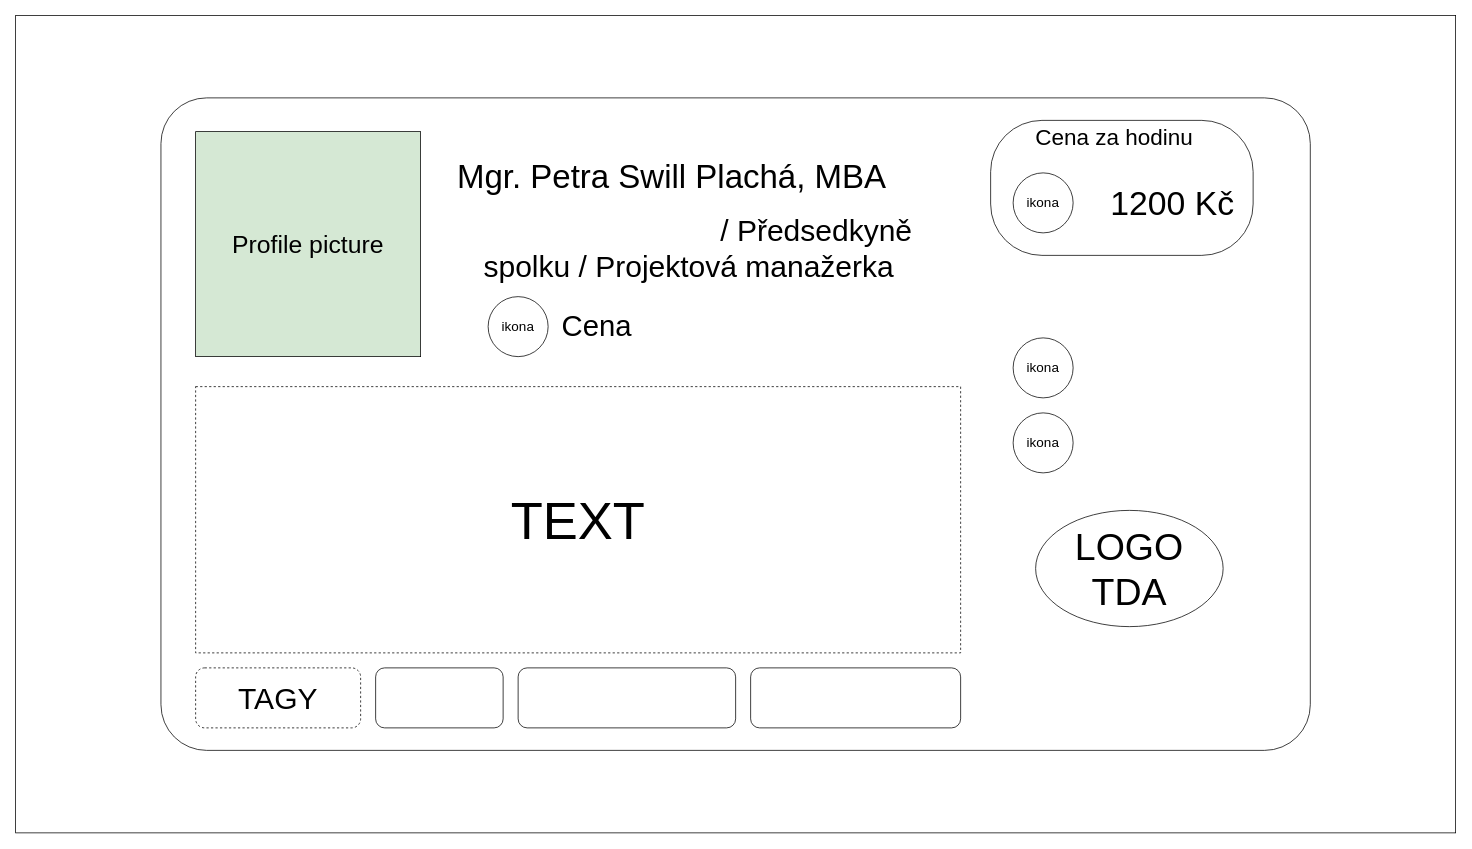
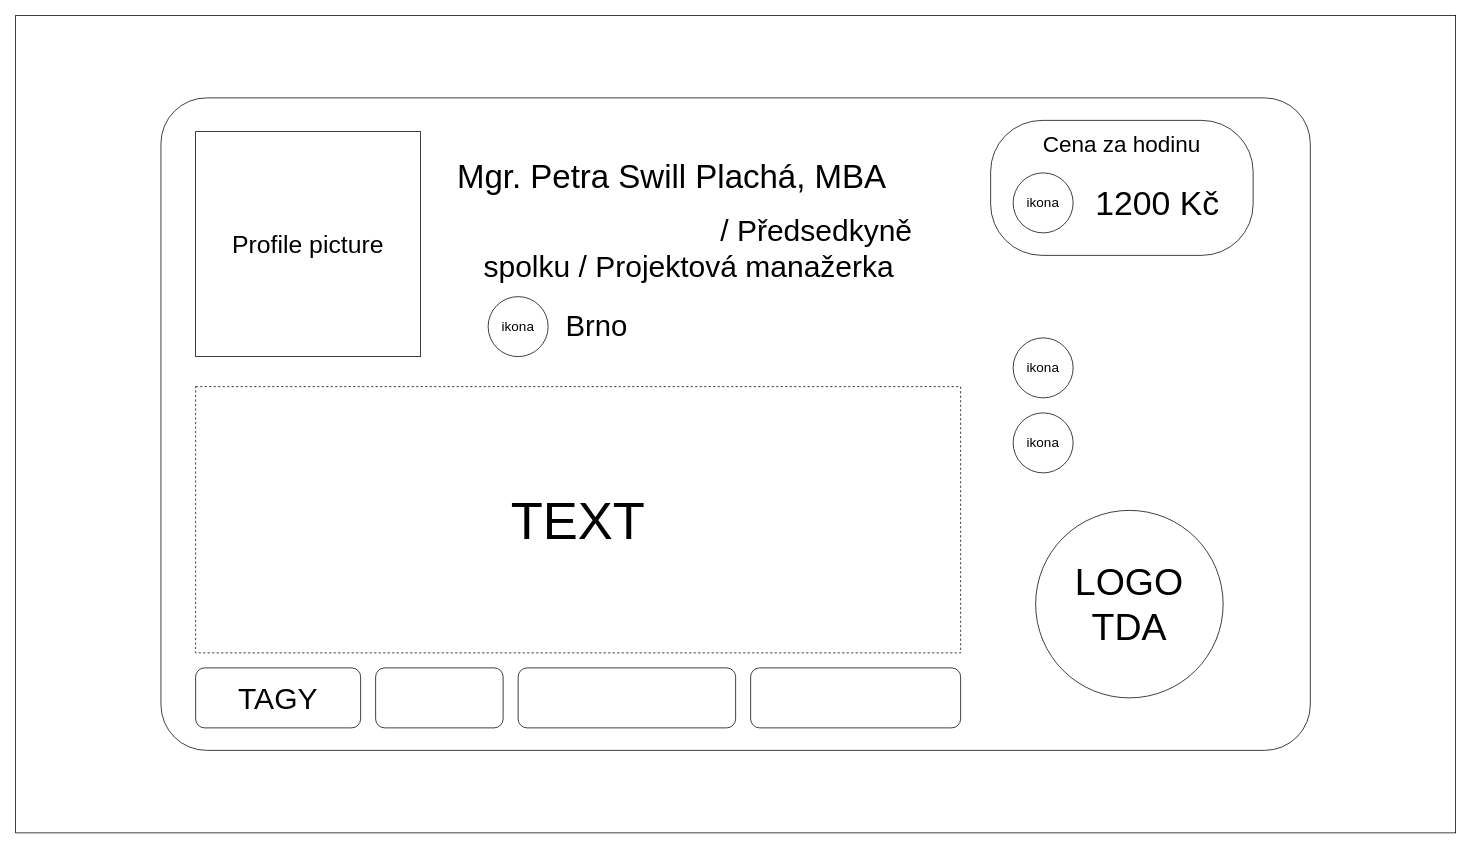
(1114, 137) -> (1122, 144)
(1172, 203) -> (1157, 203)
(308, 244) -> (308, 244)
(597, 327) -> (597, 327)
(1129, 569) -> (1129, 604)
(278, 698) -> (278, 698)
